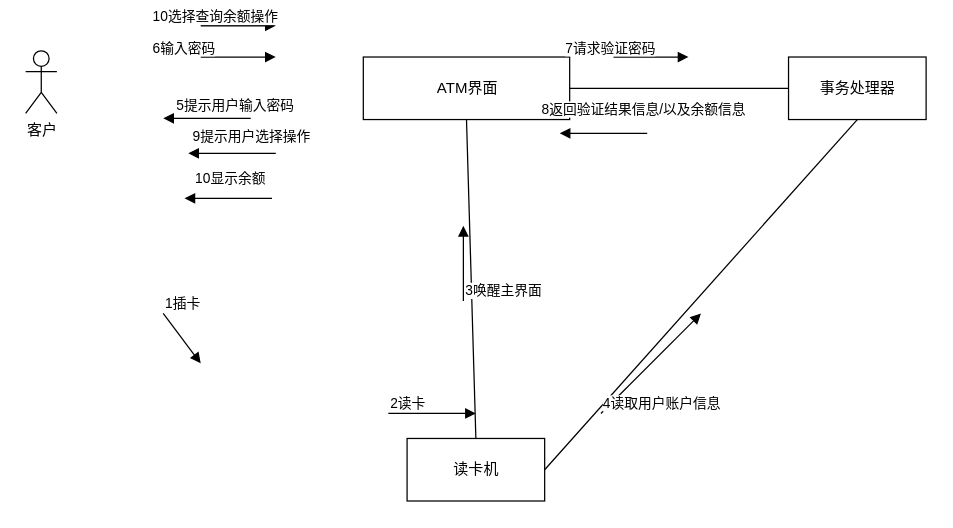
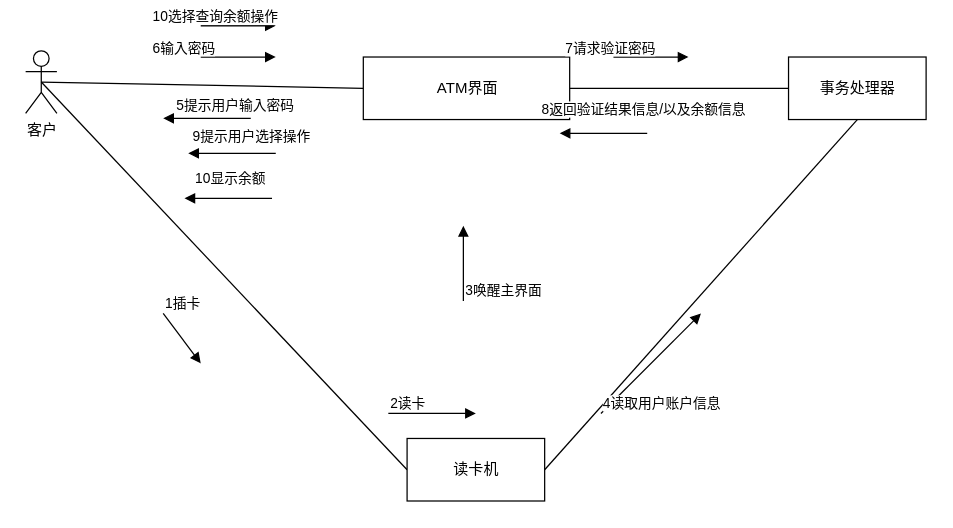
none -> (204, 85)
(469, 202) -> none
none -> (227, 279)
